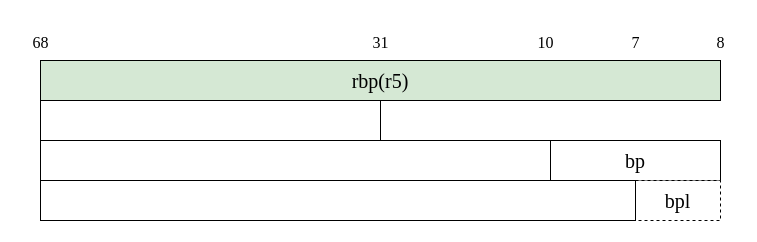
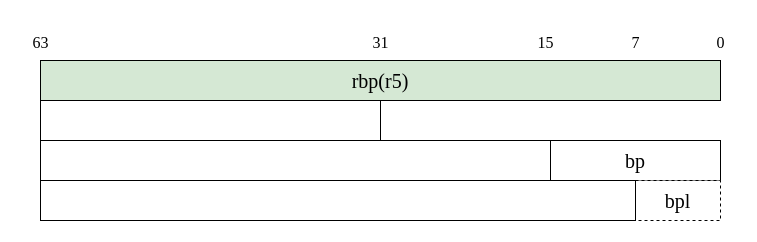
(41, 41) -> (41, 41)
(546, 41) -> (546, 41)
(721, 41) -> (721, 41)
